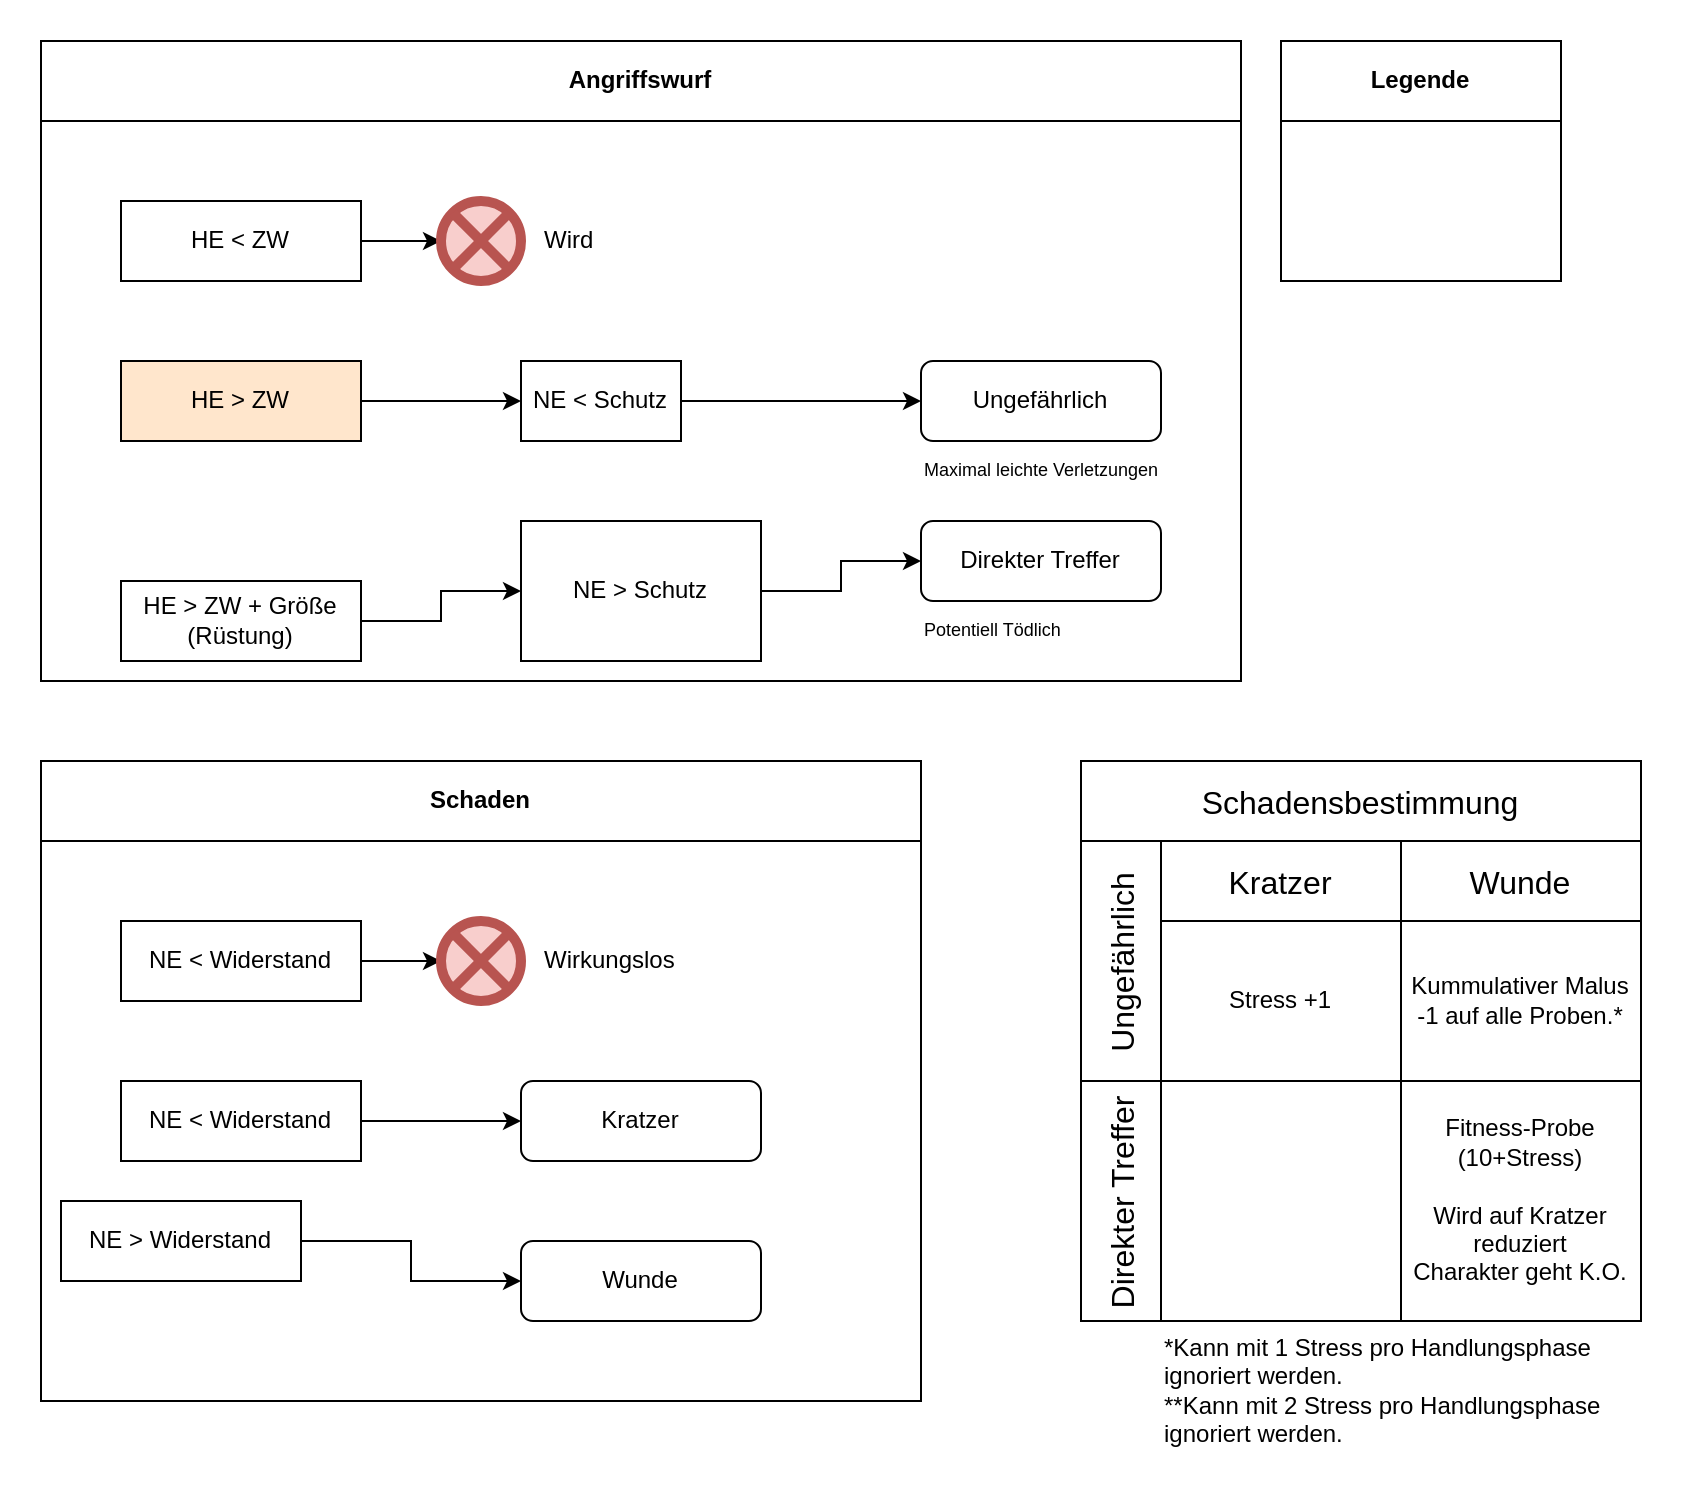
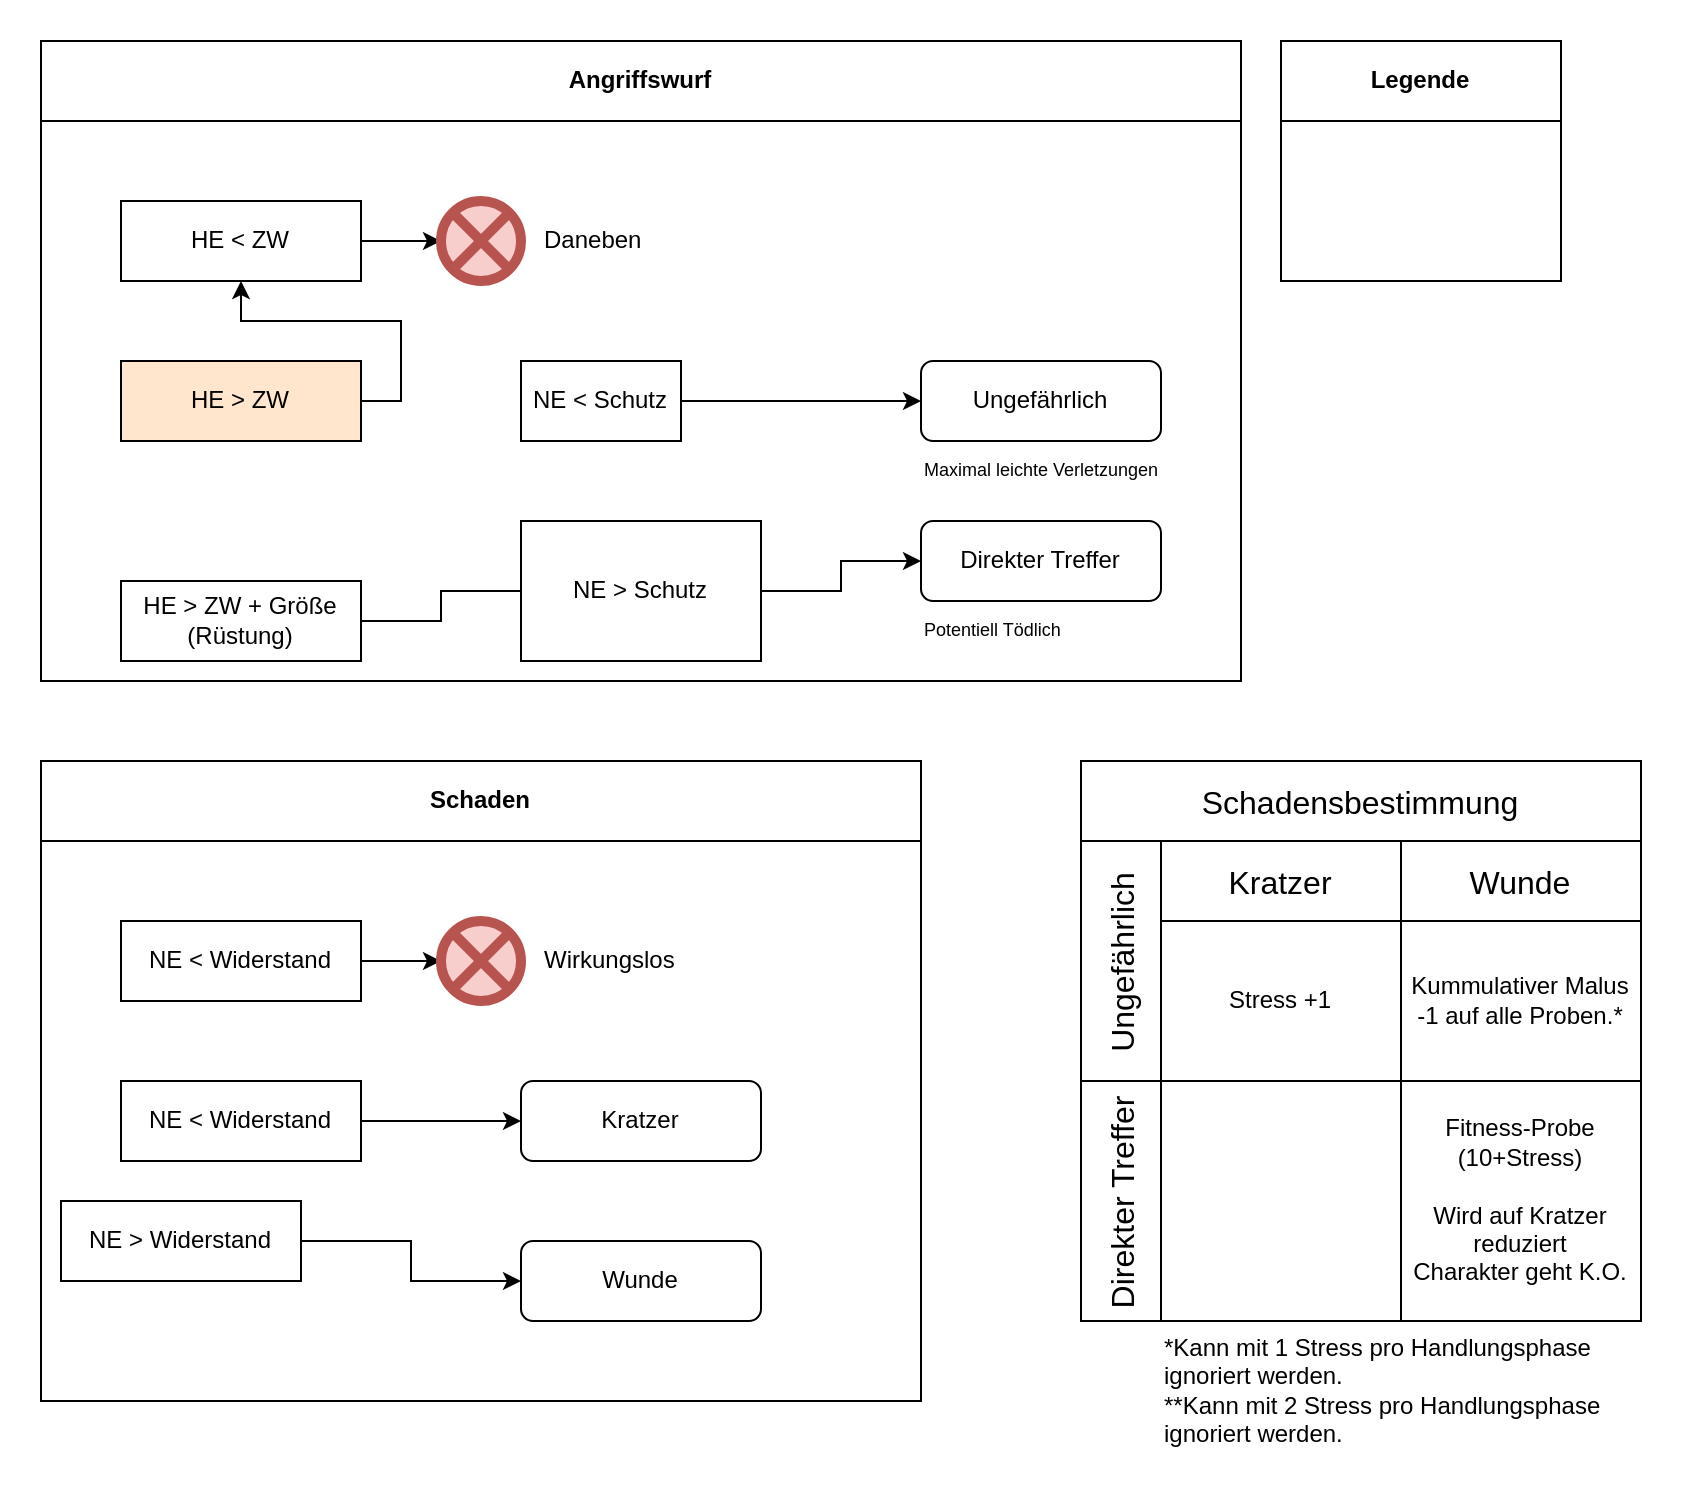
(569, 241) -> (592, 241)
(453, 401) -> (349, 321)
(506, 591) -> (511, 591)
